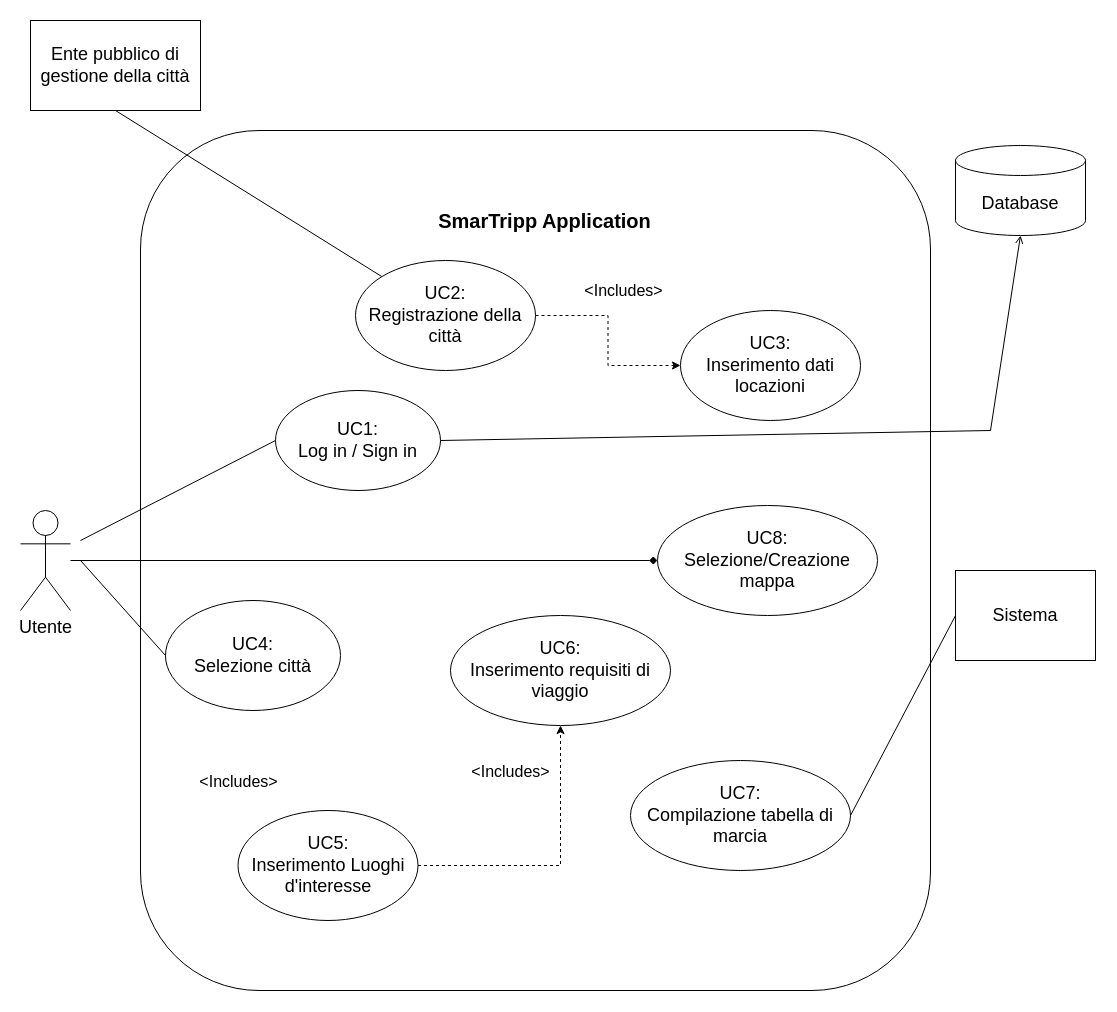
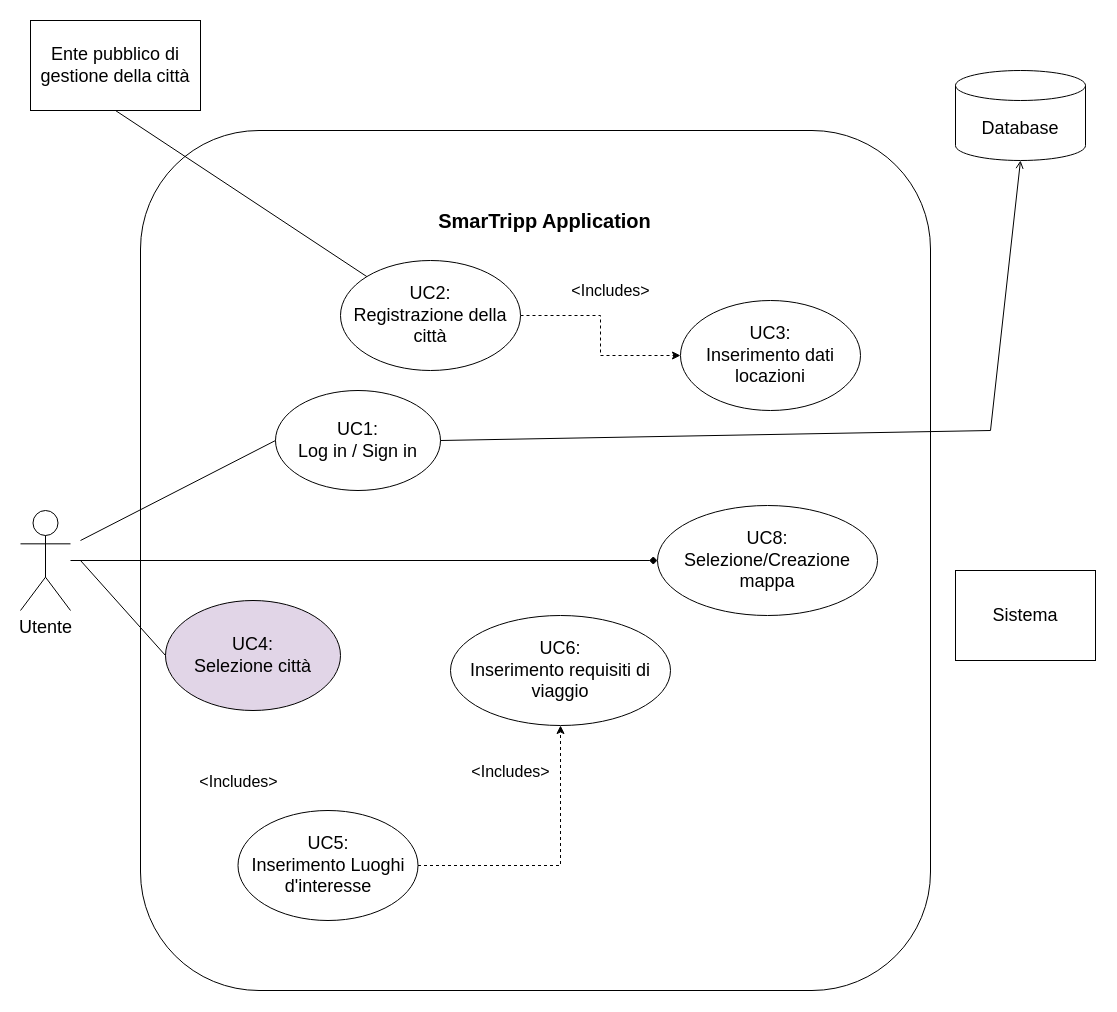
(1021, 191) -> (1021, 116)
(446, 316) -> (431, 316)
(771, 366) -> (771, 356)
(253, 656) -> (253, 656)
(903, 716) -> none
(741, 816) -> none
